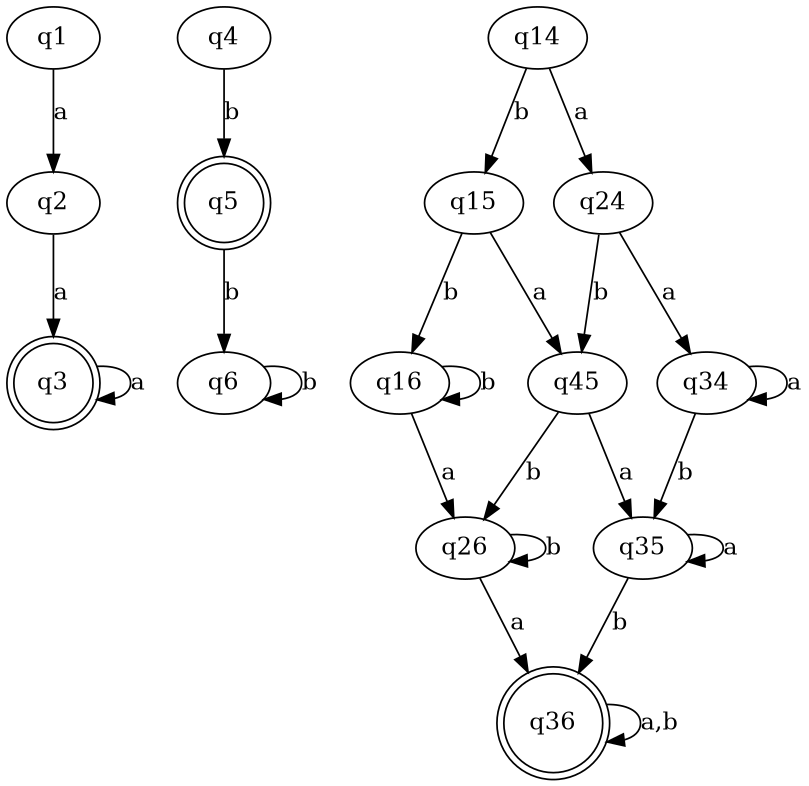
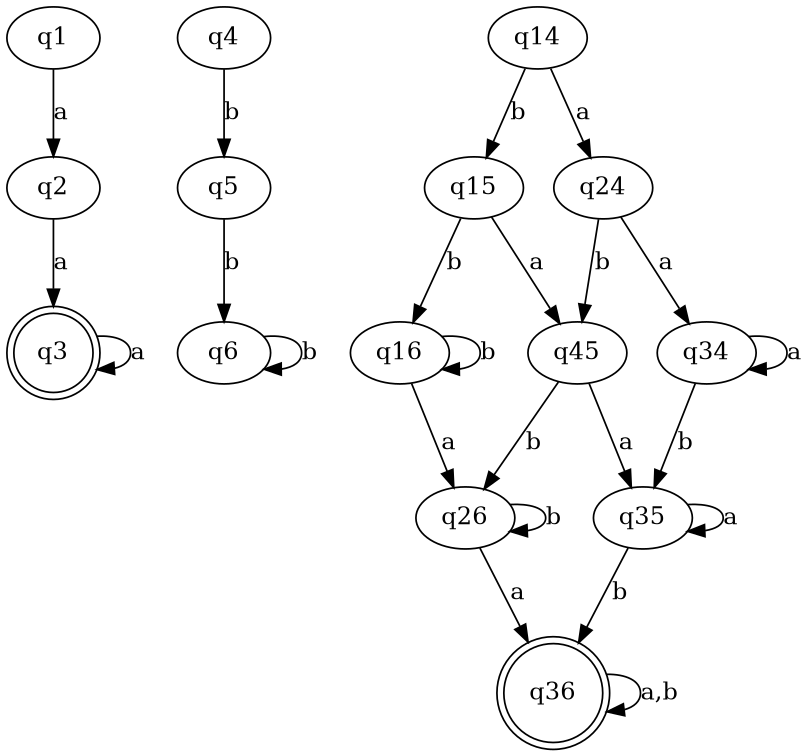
(224, 203) -> (224, 188)
